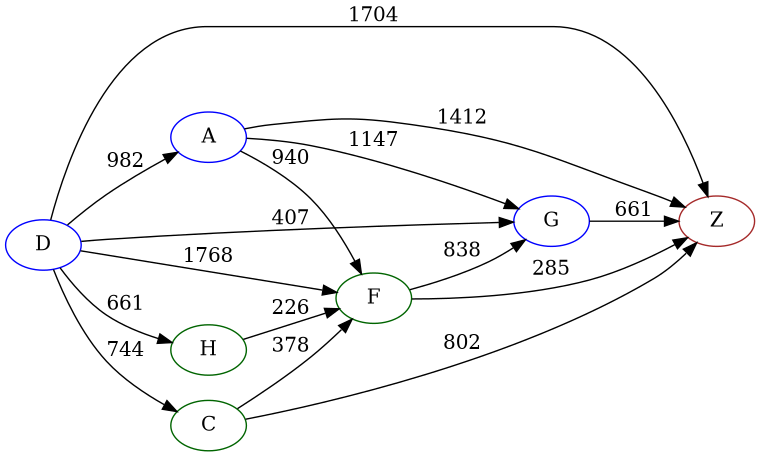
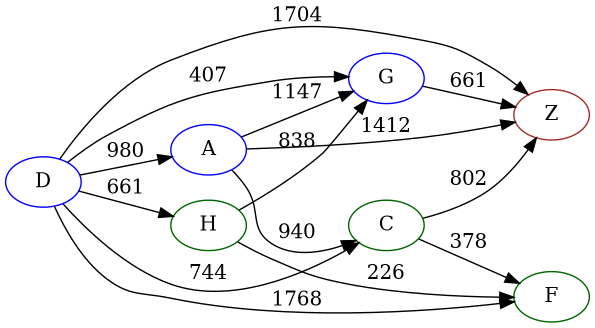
(126, 162) -> (126, 152)
(308, 196) -> (267, 239)
(463, 273) -> (305, 168)
(547, 289) -> none
